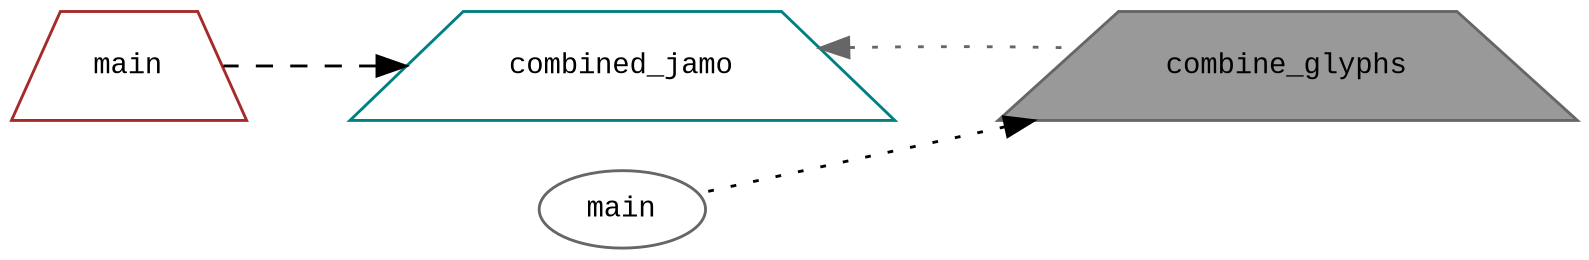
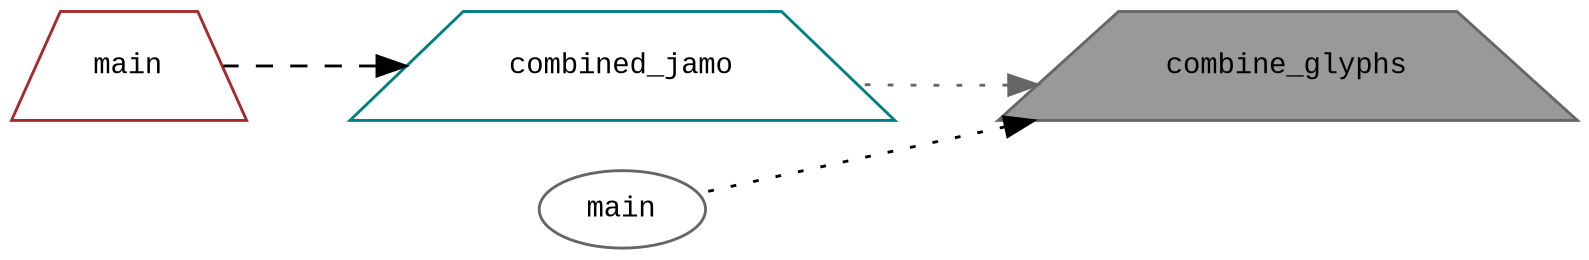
(964, 47) -> (933, 85)
